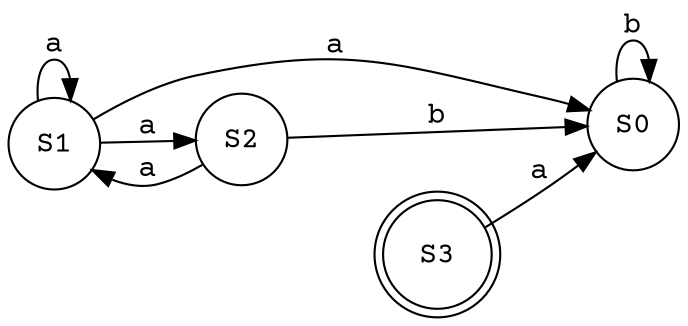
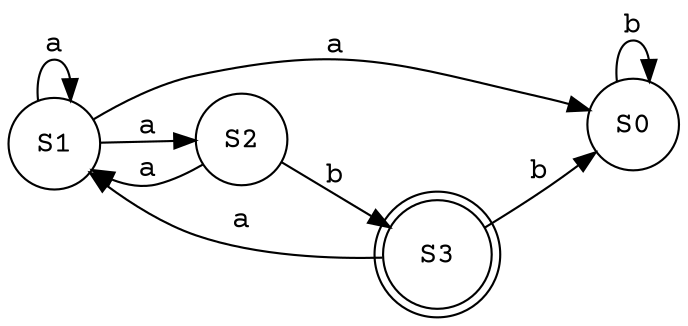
(426, 132) -> (326, 189)
(540, 170) -> (540, 170)
none -> (238, 246)
